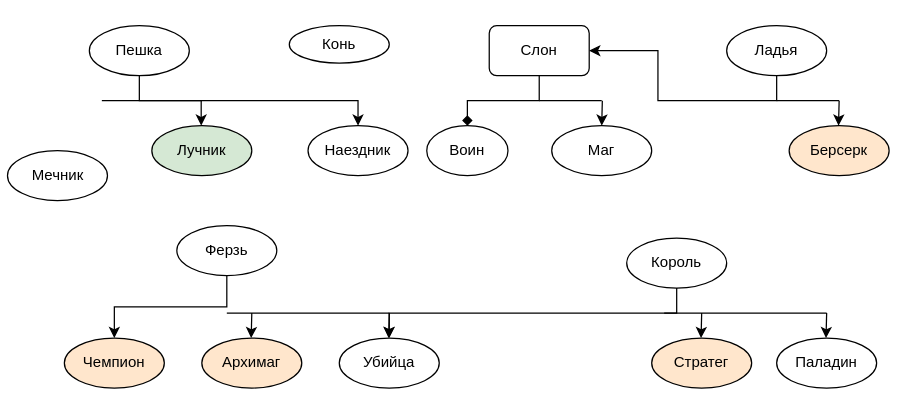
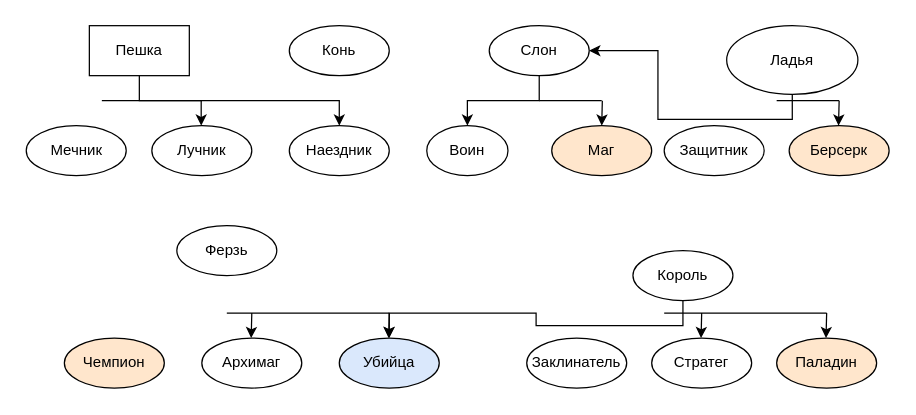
(339, 44) -> (339, 51)
(139, 51) -> (139, 51)
(539, 51) -> (539, 51)
(777, 51) -> (793, 60)
(468, 114) -> (468, 115)
(202, 151) -> (202, 151)
(358, 151) -> (339, 151)
(602, 151) -> (602, 151)
none -> (714, 151)
(58, 176) -> (76, 151)
(677, 263) -> (683, 276)
(175, 307) -> none
(252, 363) -> (252, 363)
(389, 363) -> (389, 363)
none -> (577, 363)
(702, 363) -> (702, 363)
(827, 363) -> (827, 363)
